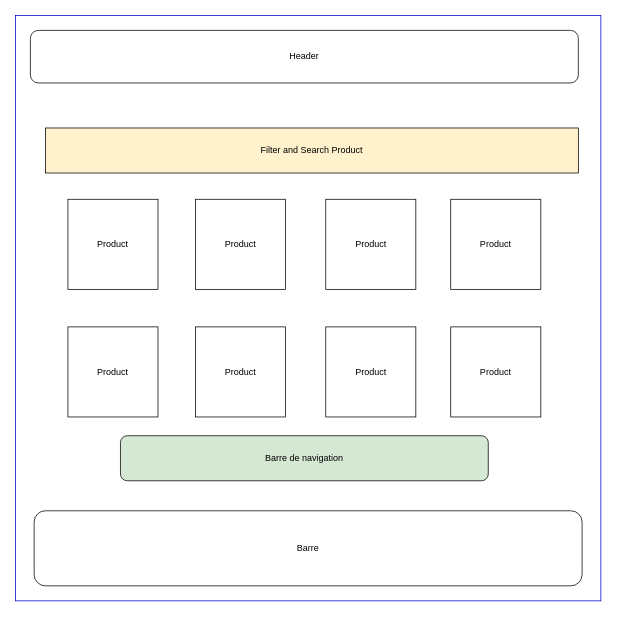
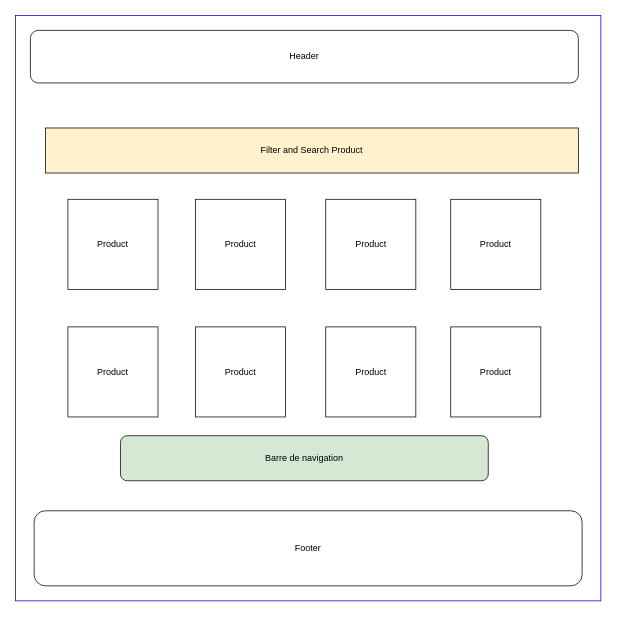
(308, 548) -> (308, 548)
